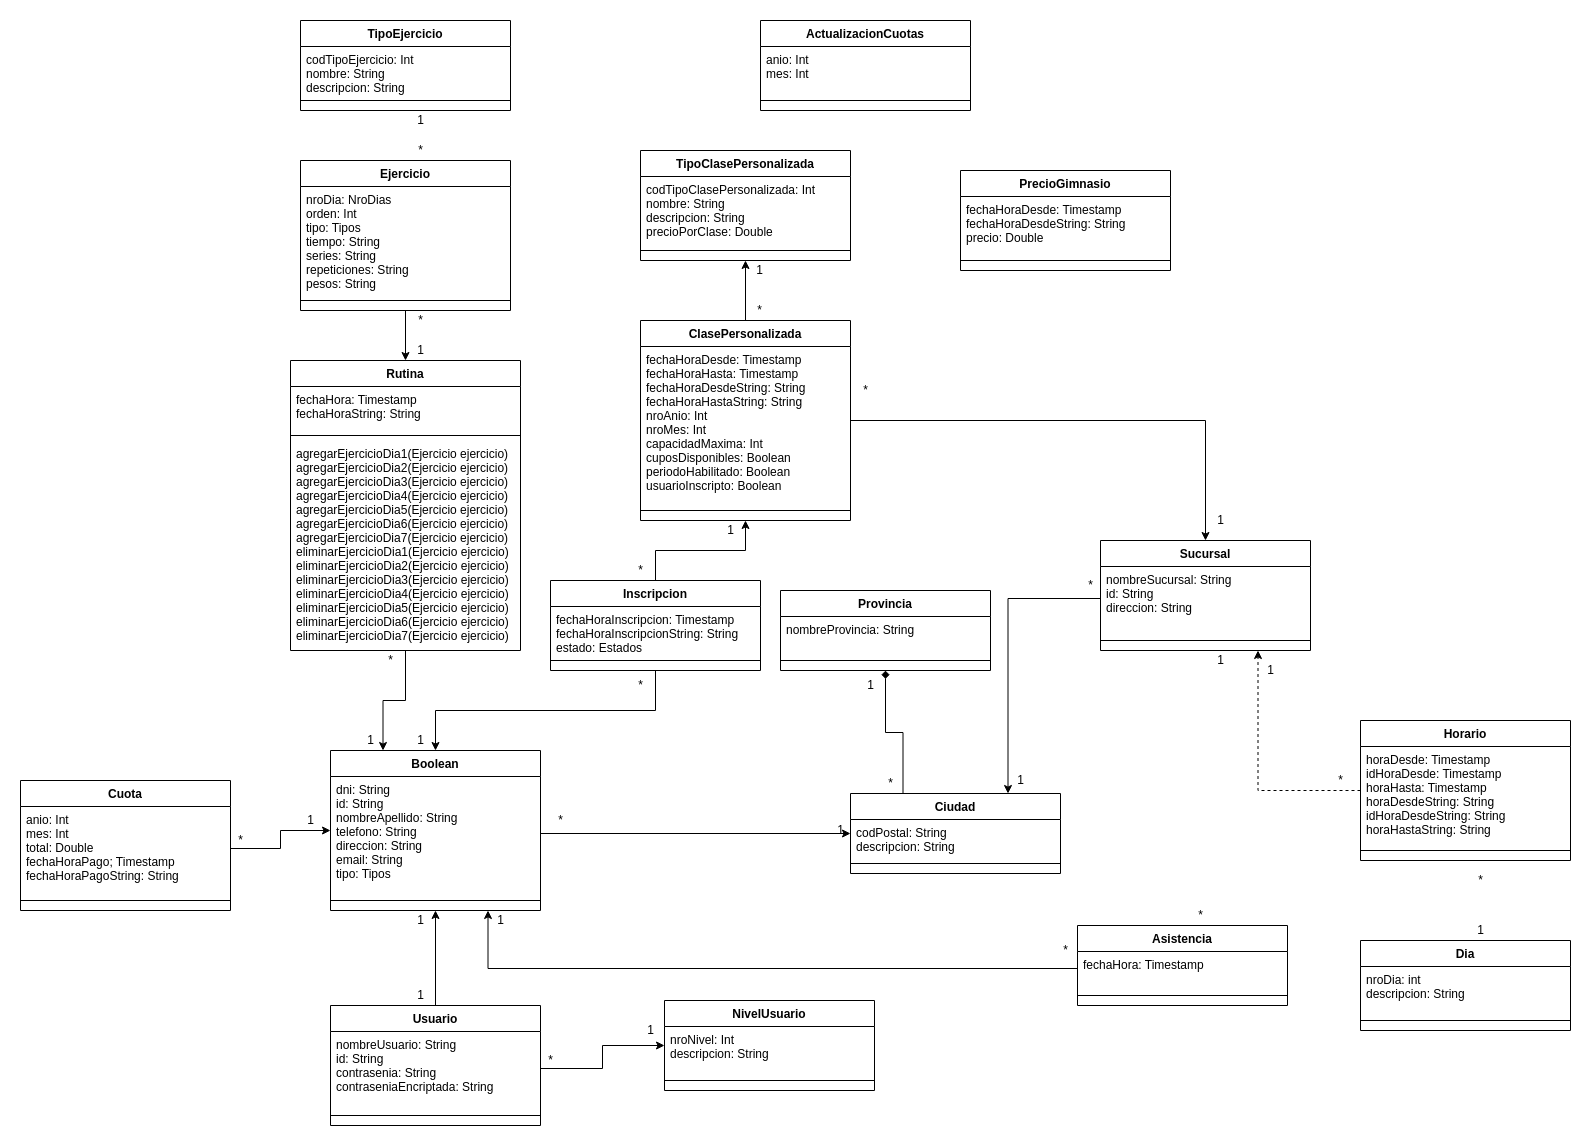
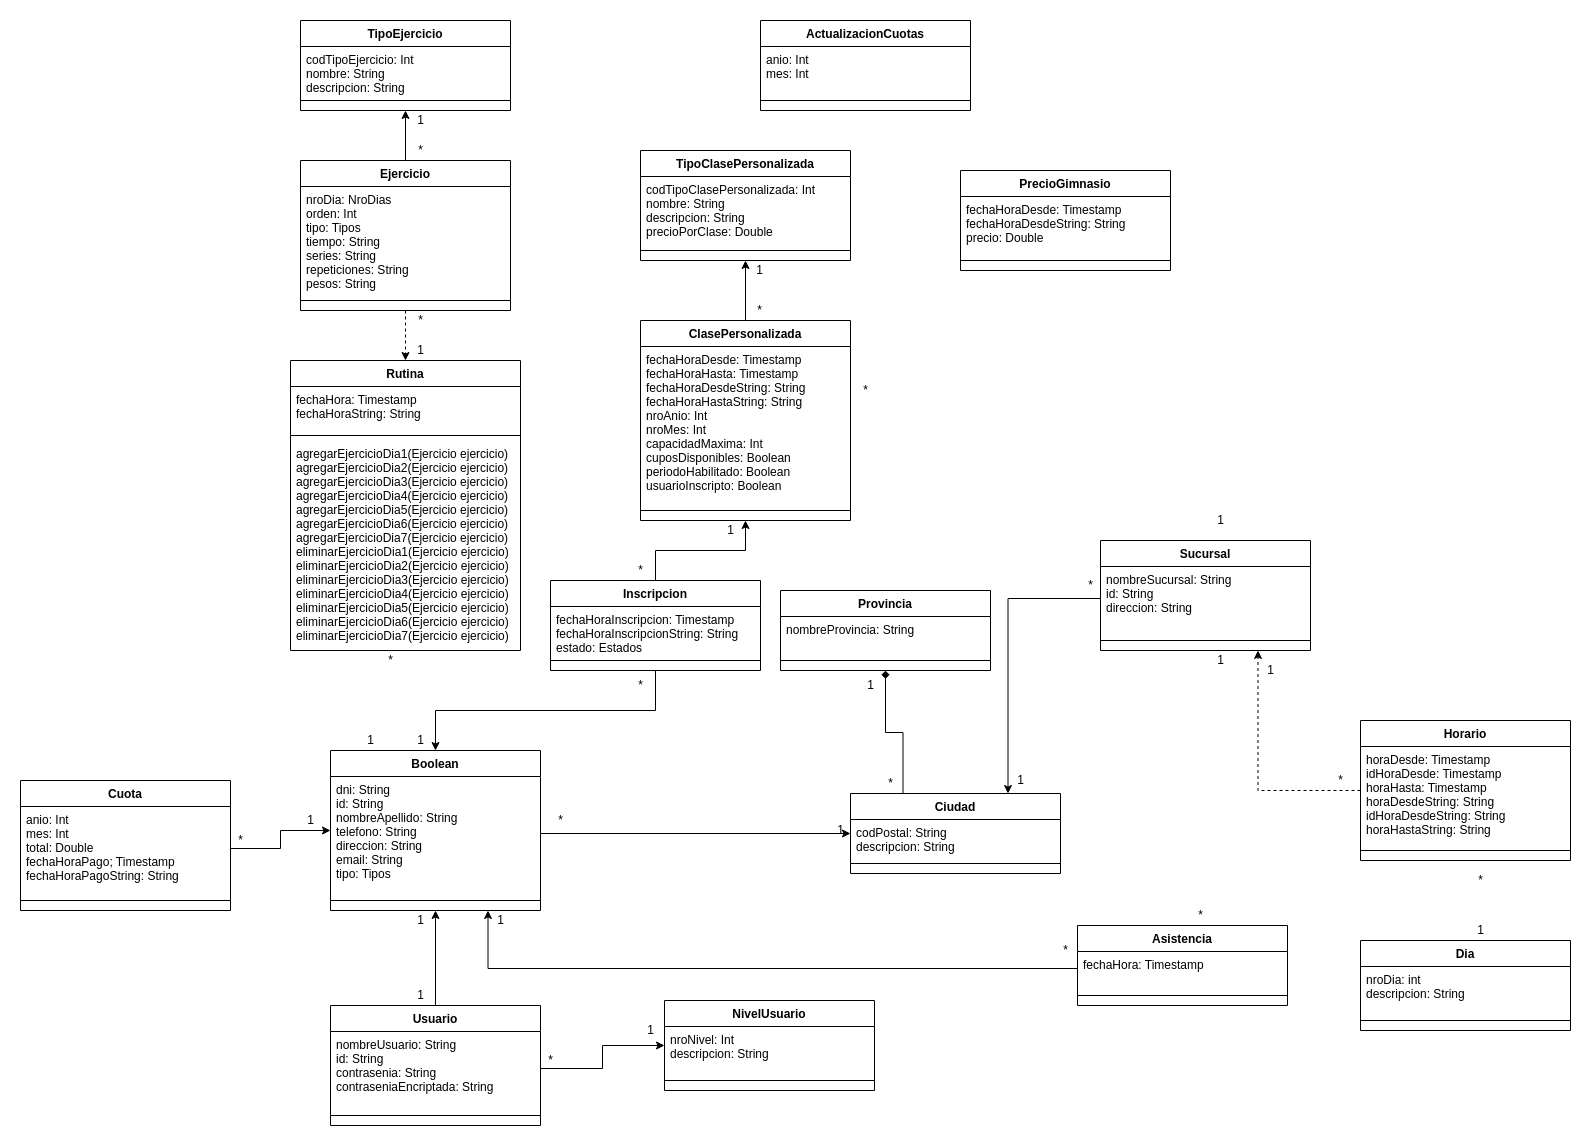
none -> (406, 139)
(406, 333) -> (406, 333)
(1085, 421) -> none
(397, 701) -> none
